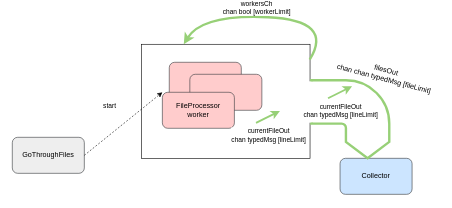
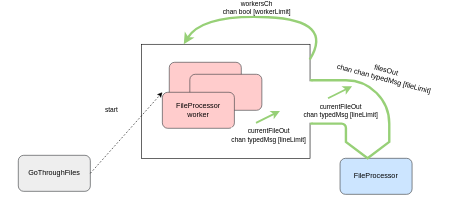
(48, 155) -> (54, 173)
(376, 176) -> (376, 176)
